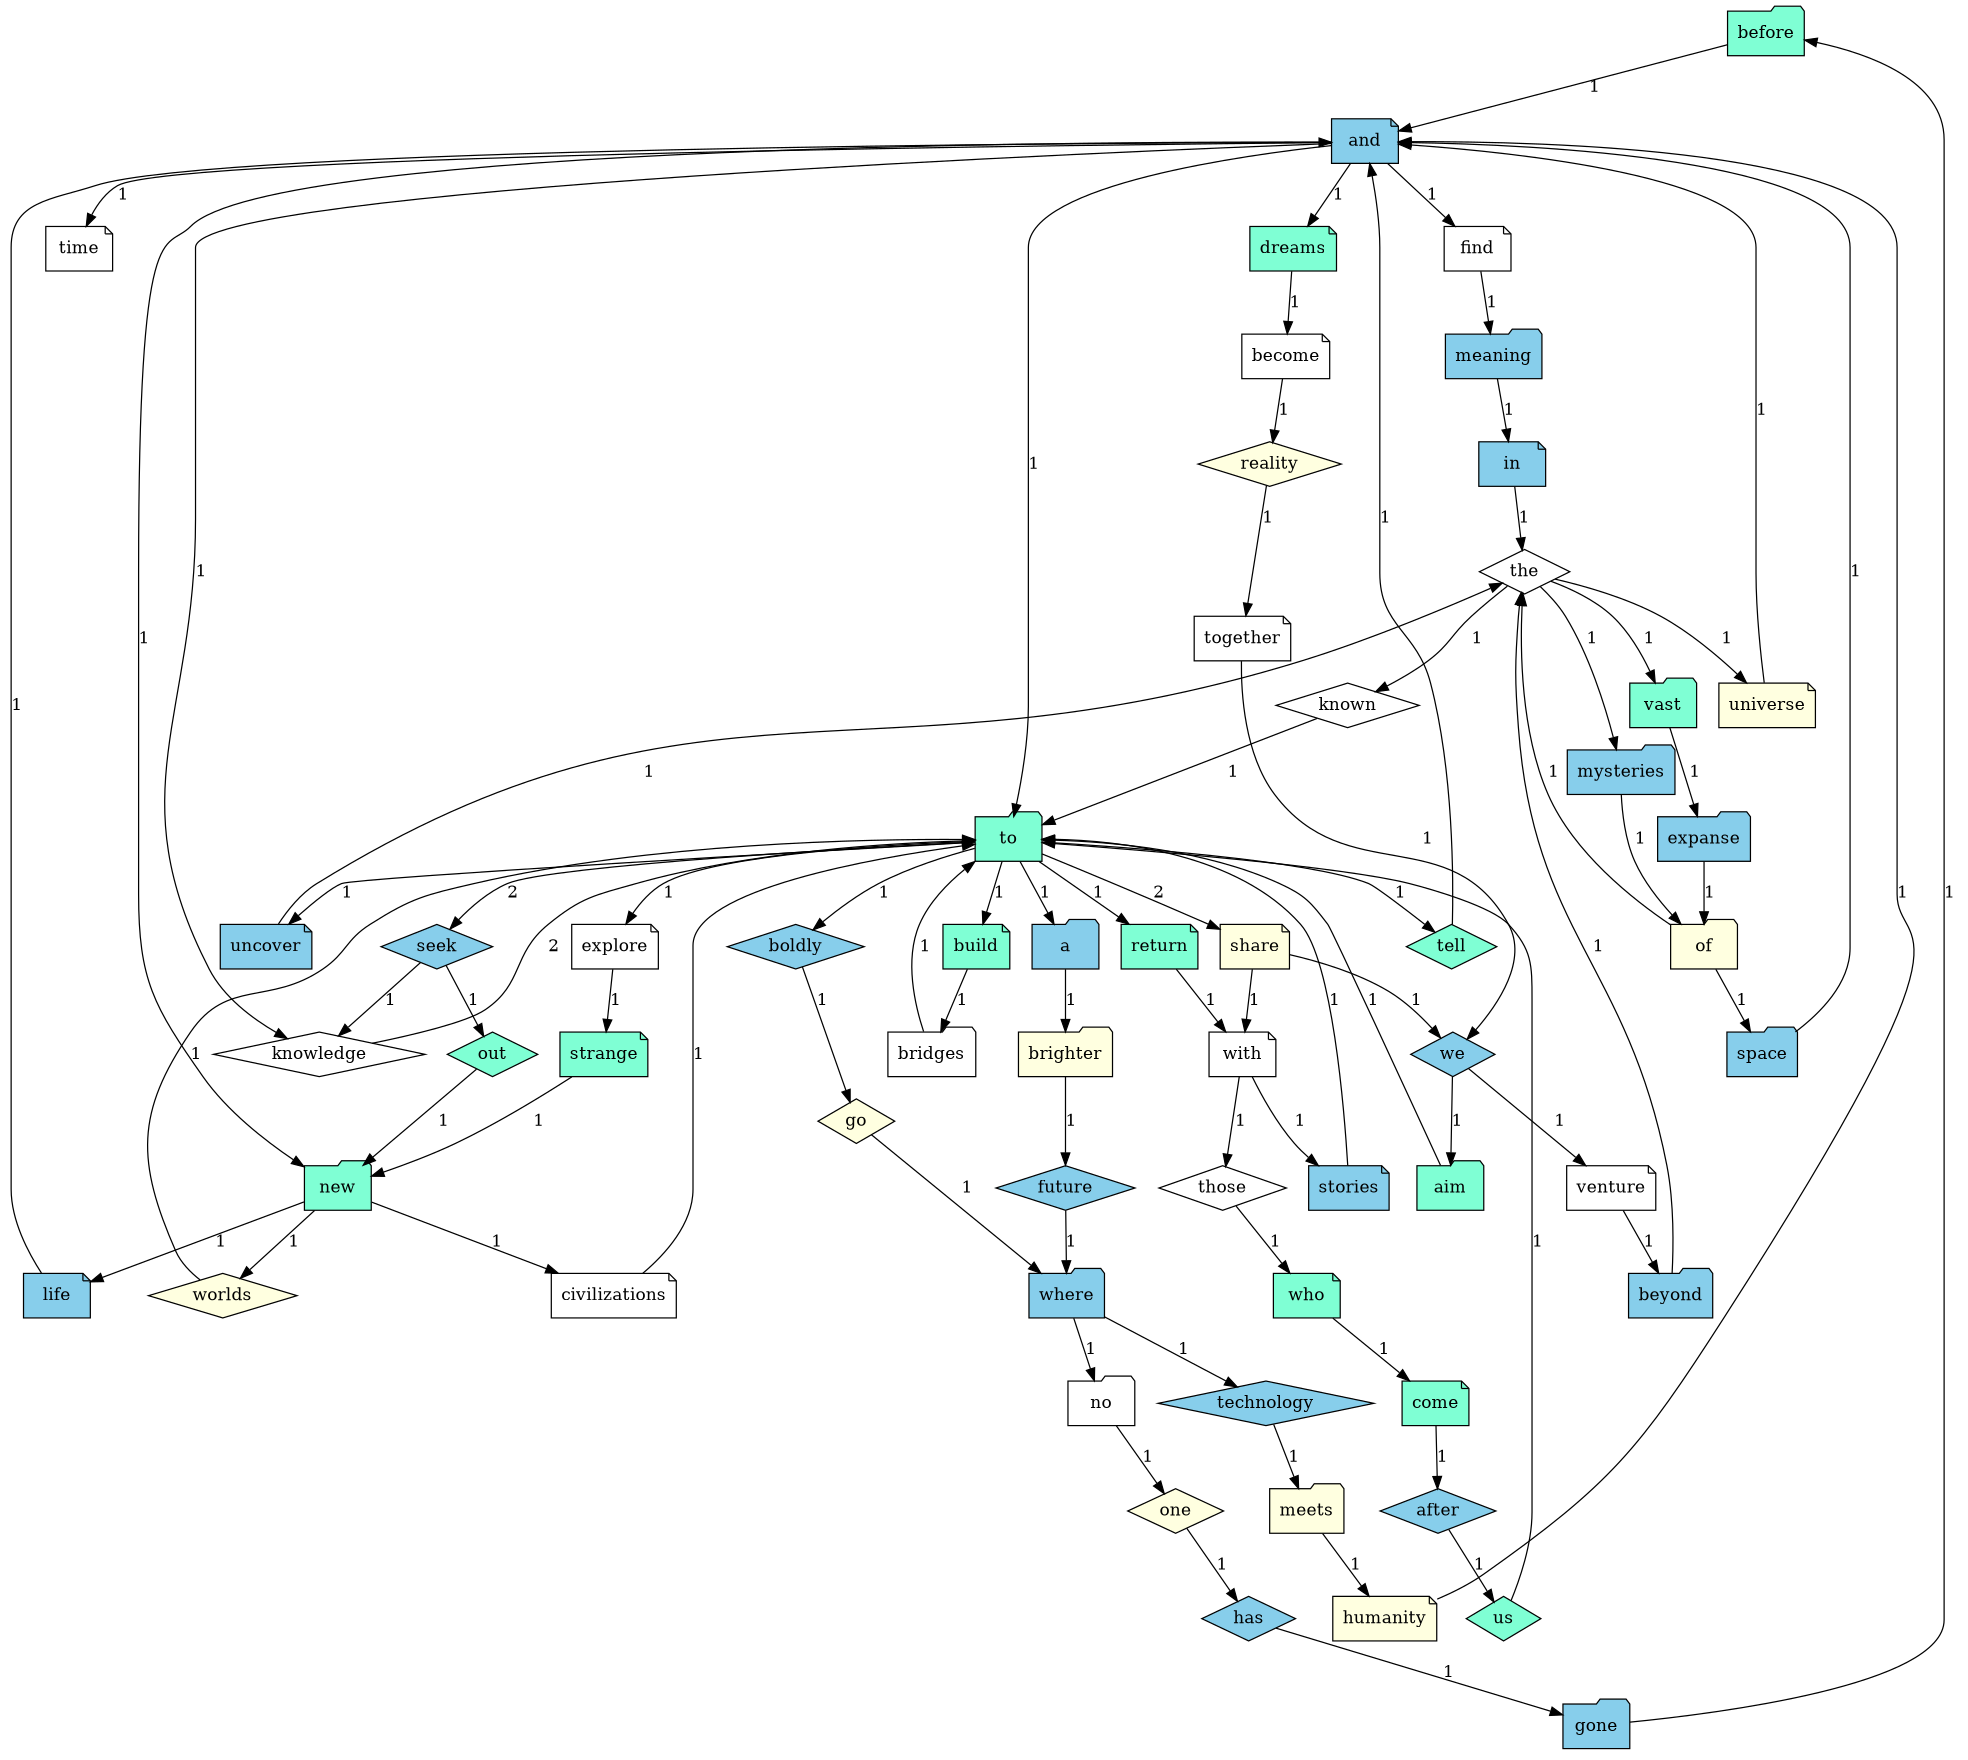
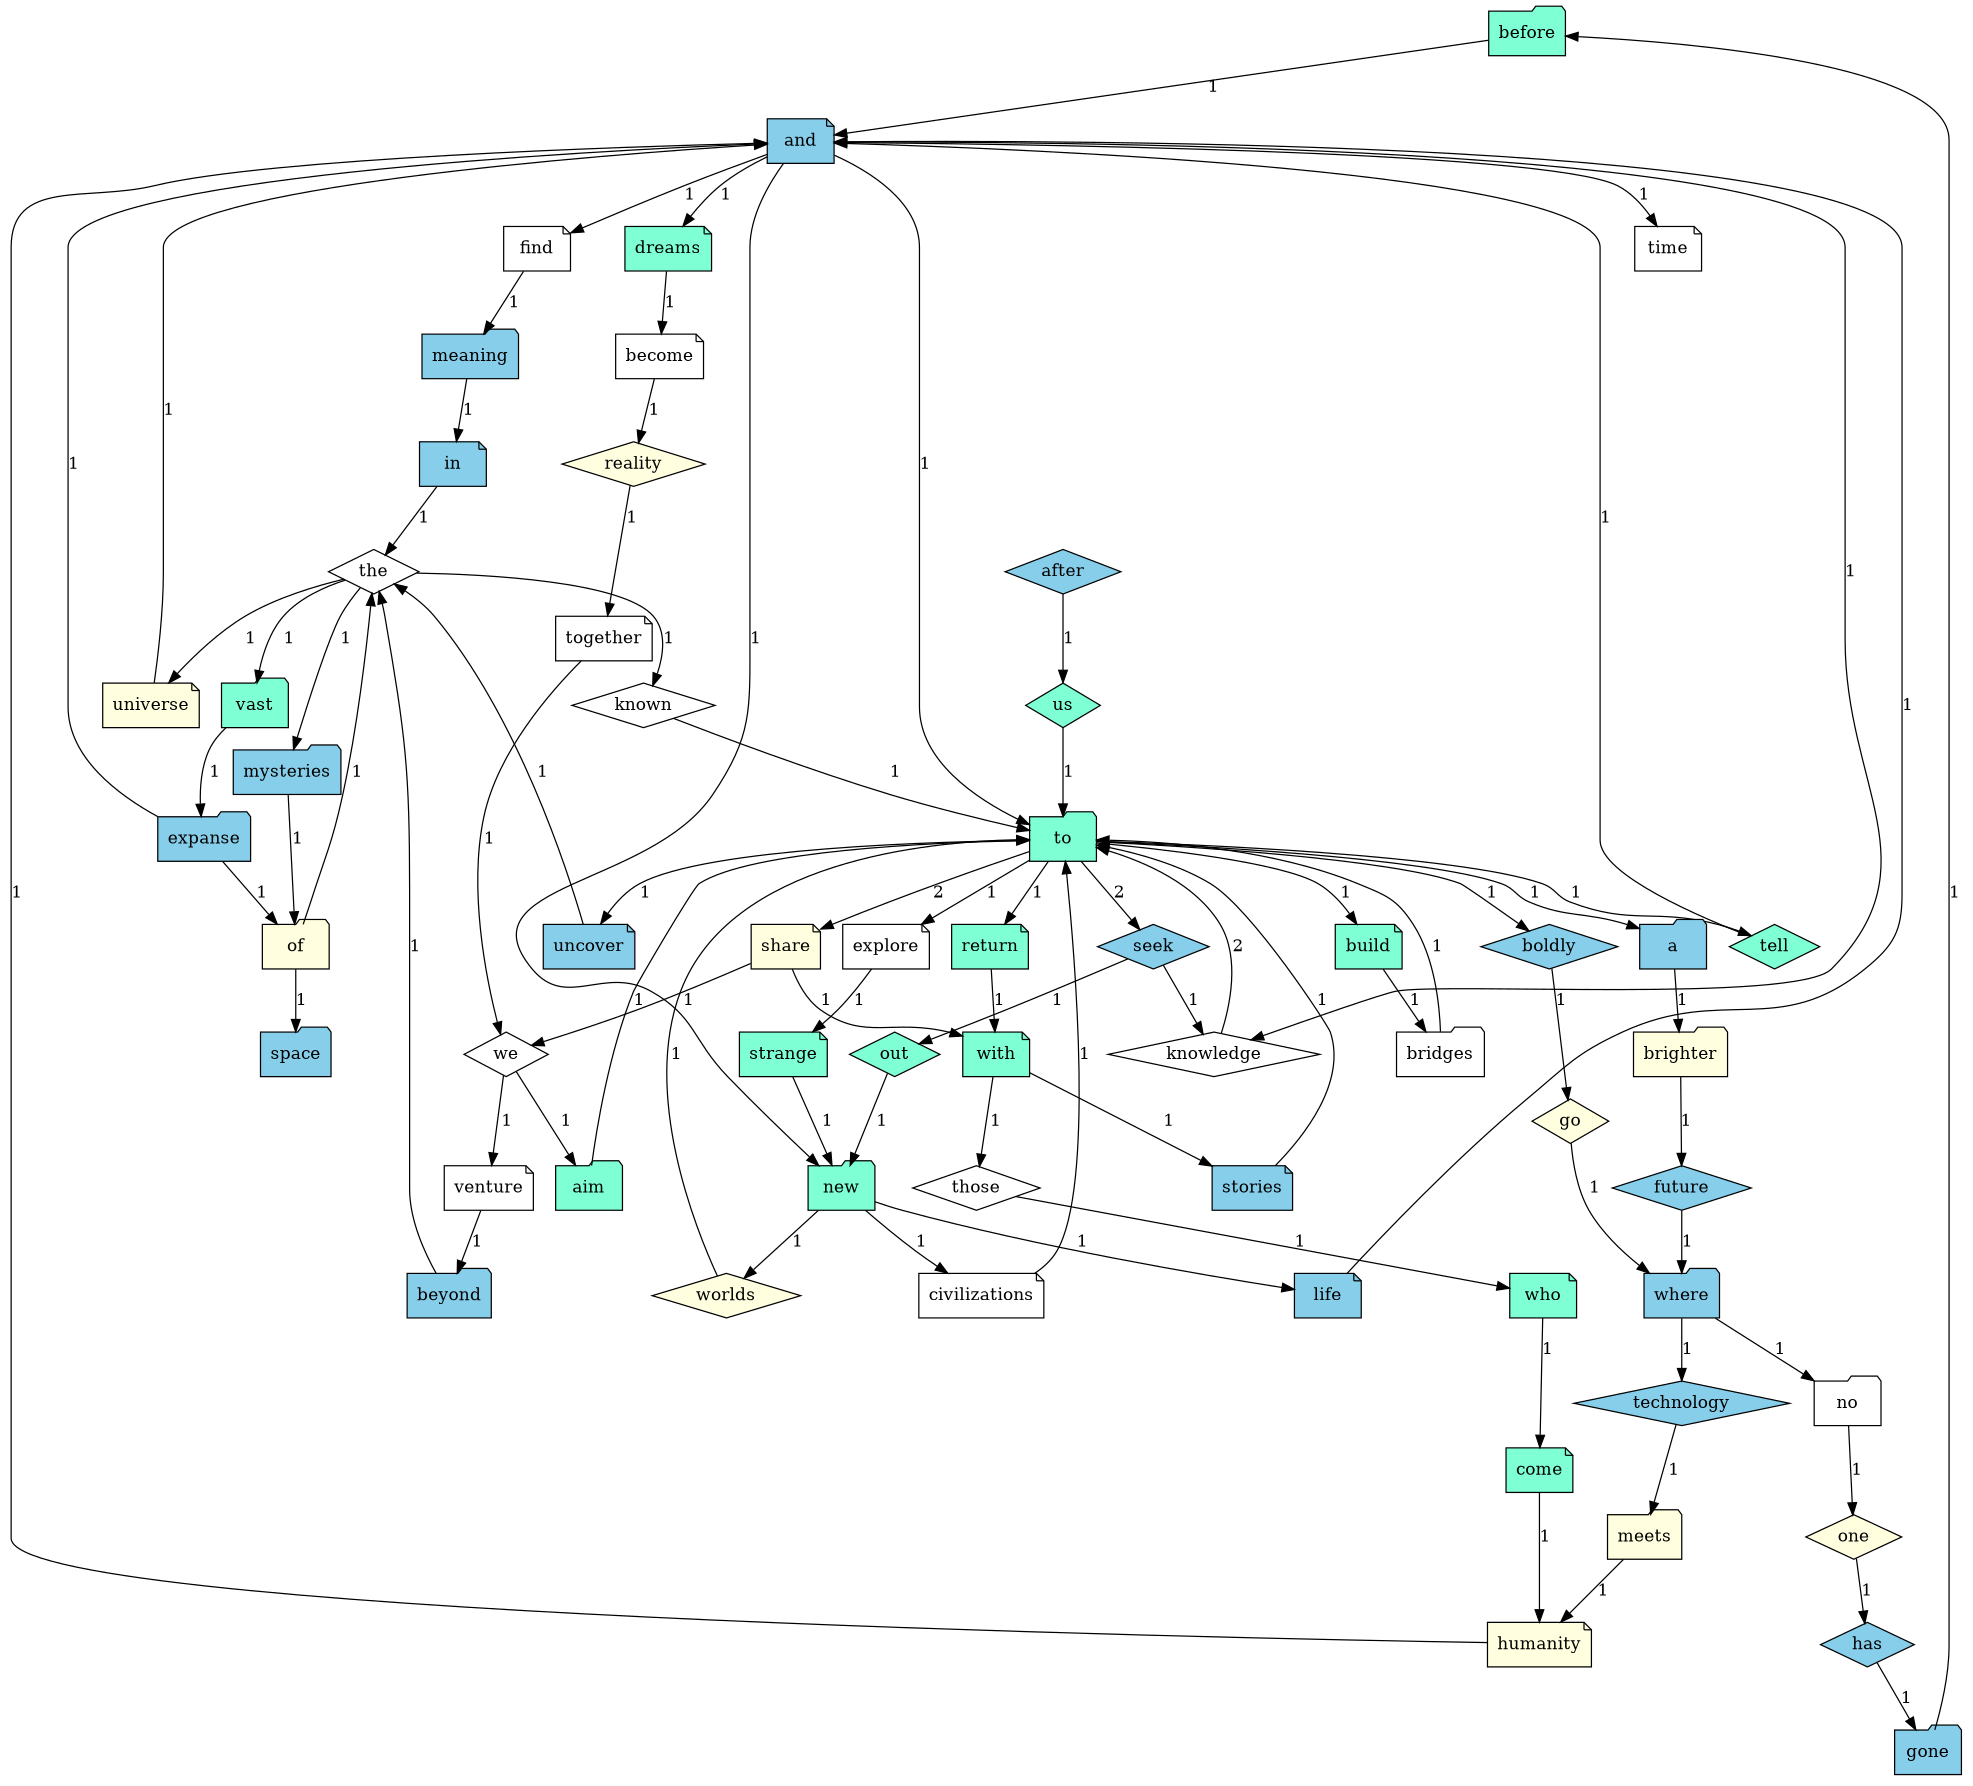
(1850, 415) -> (105, 219)
(1242, 1054) -> (996, 1054)
(1453, 1054) -> (506, 1054)
(1437, 1451) -> (1539, 1551)
